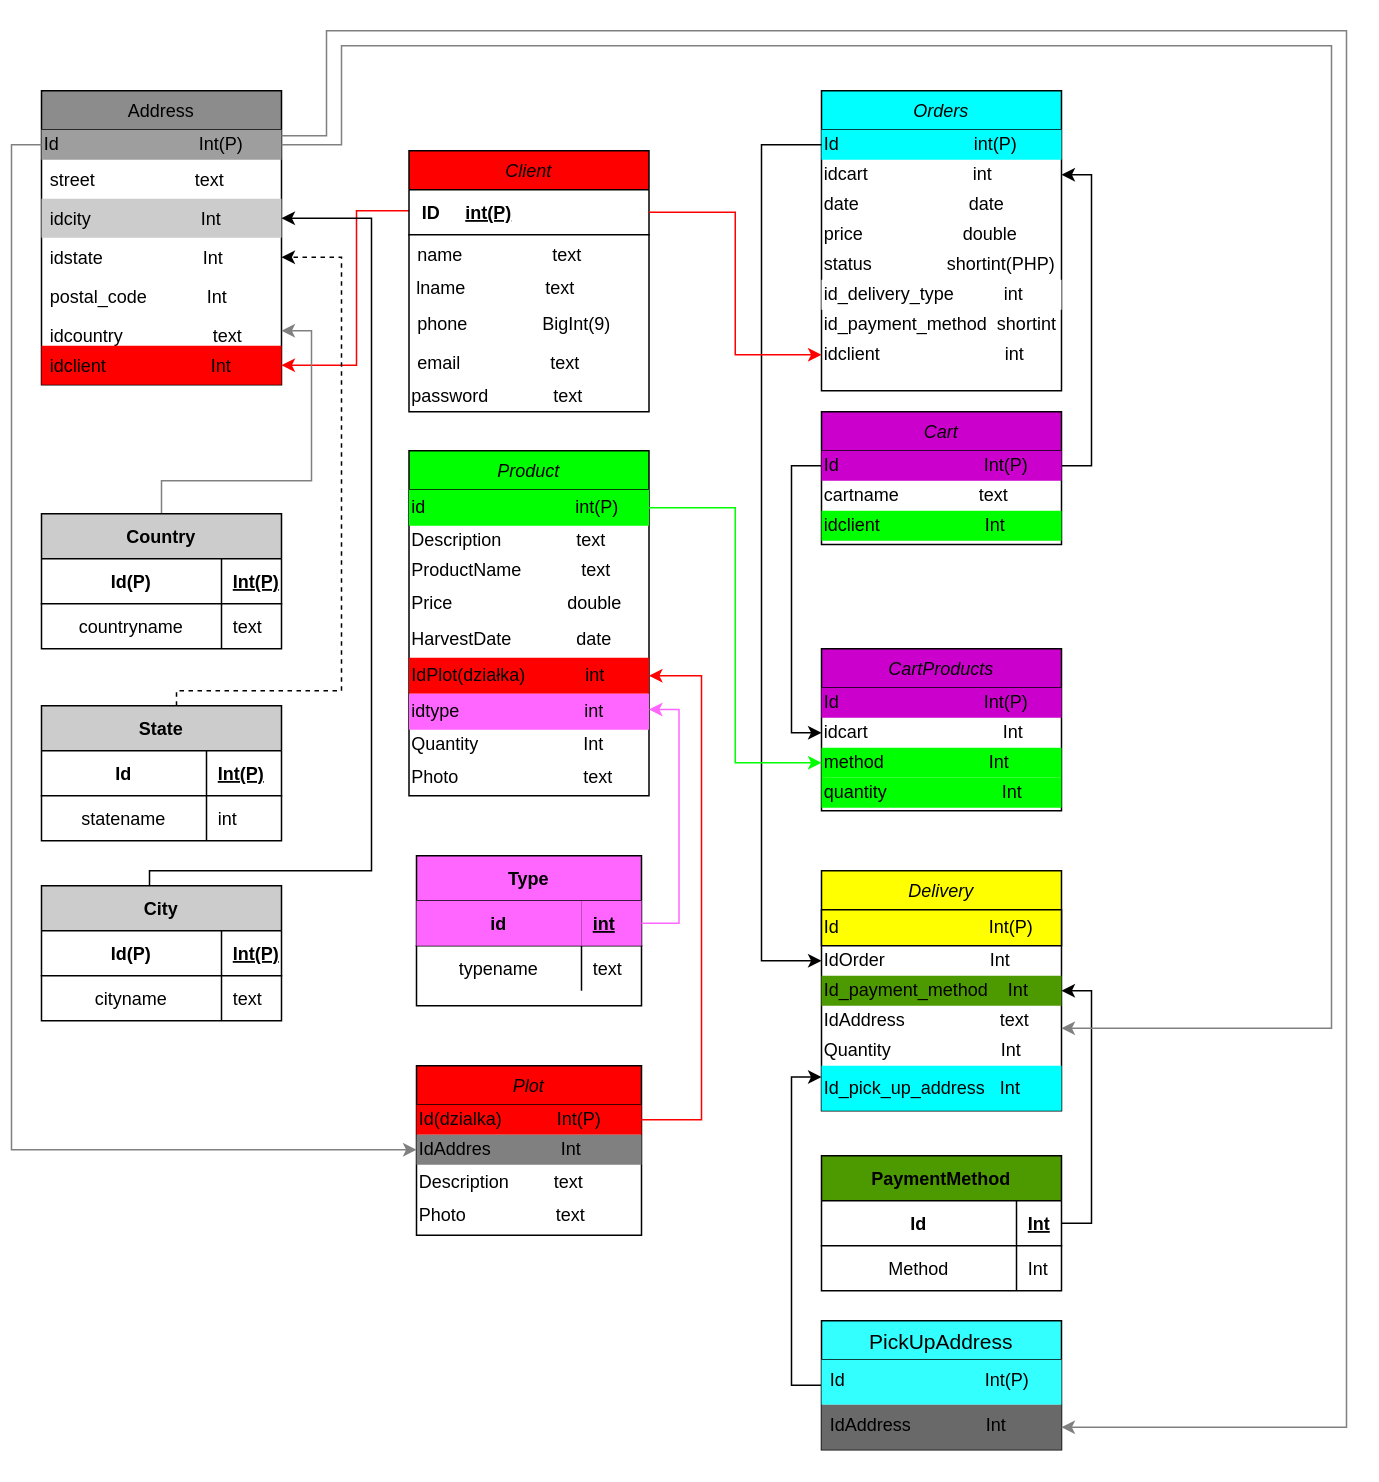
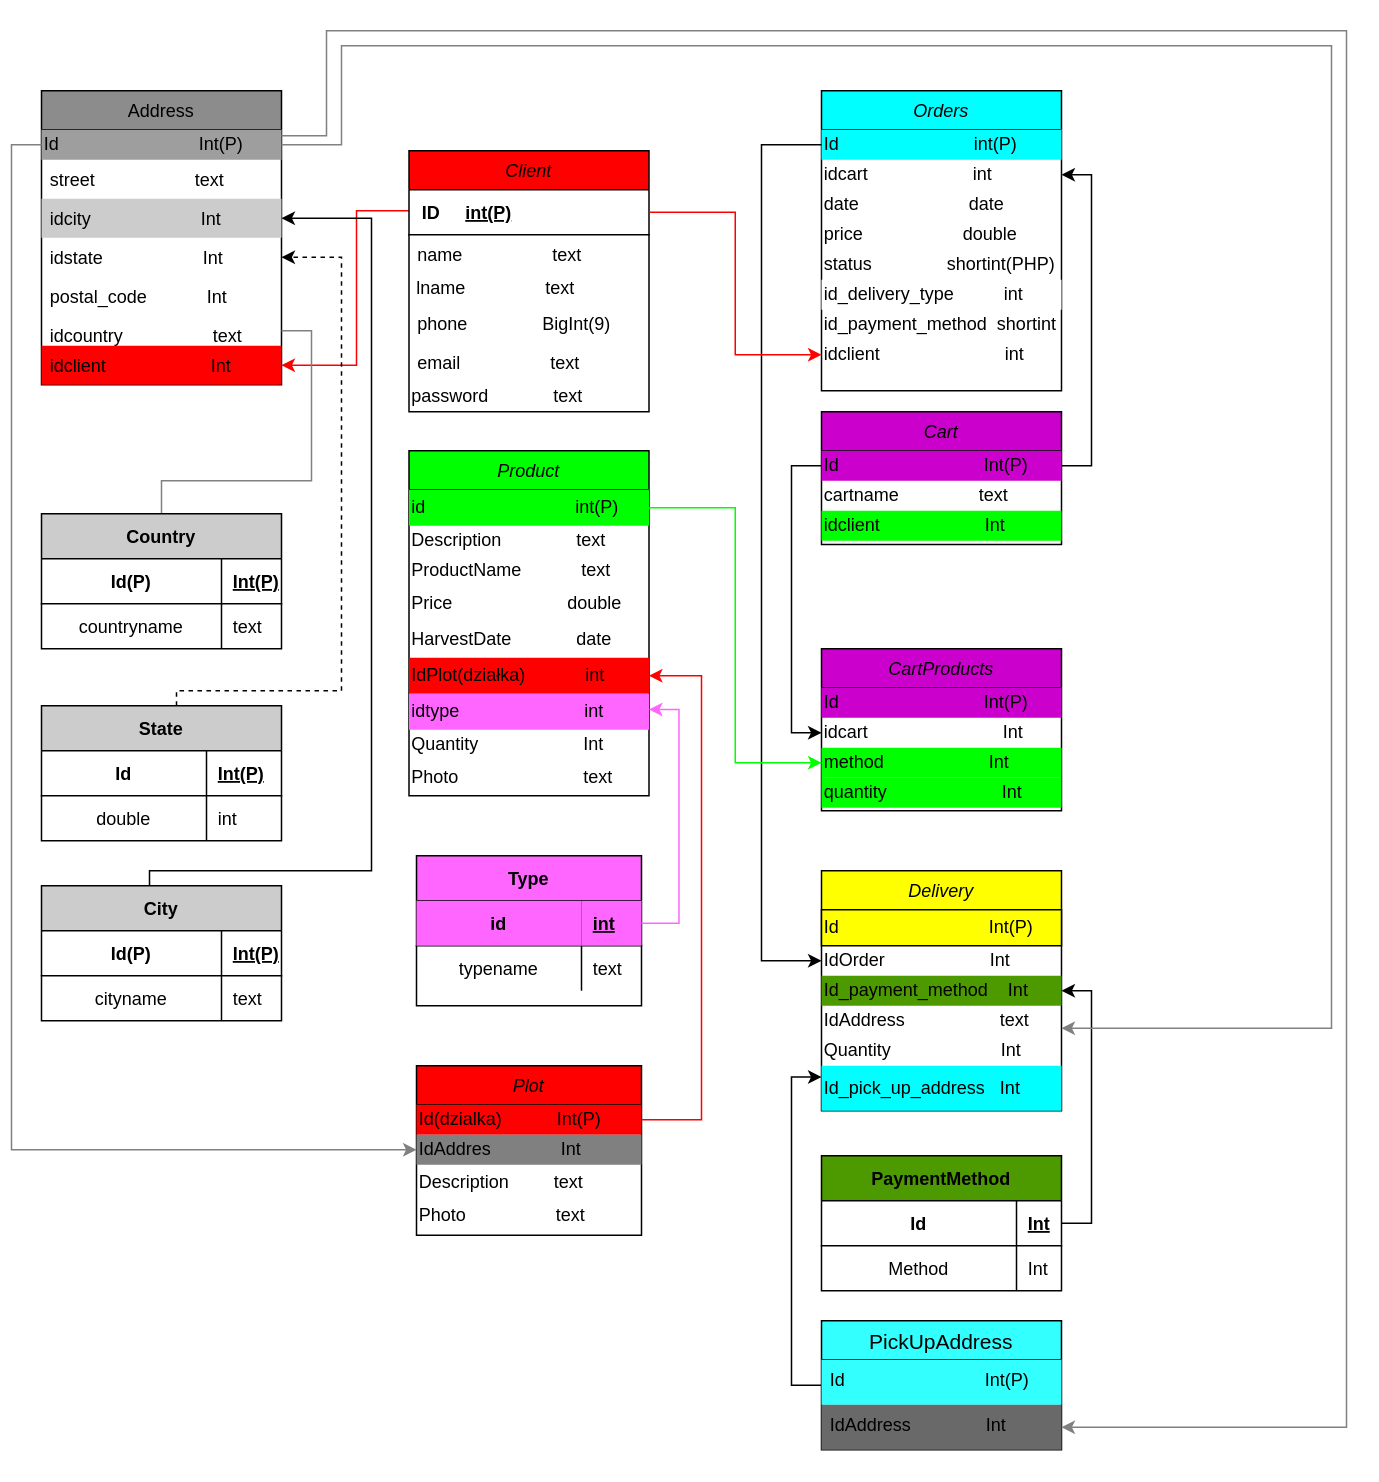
(293, 331) -> (289, 331)
(123, 819) -> (123, 819)
